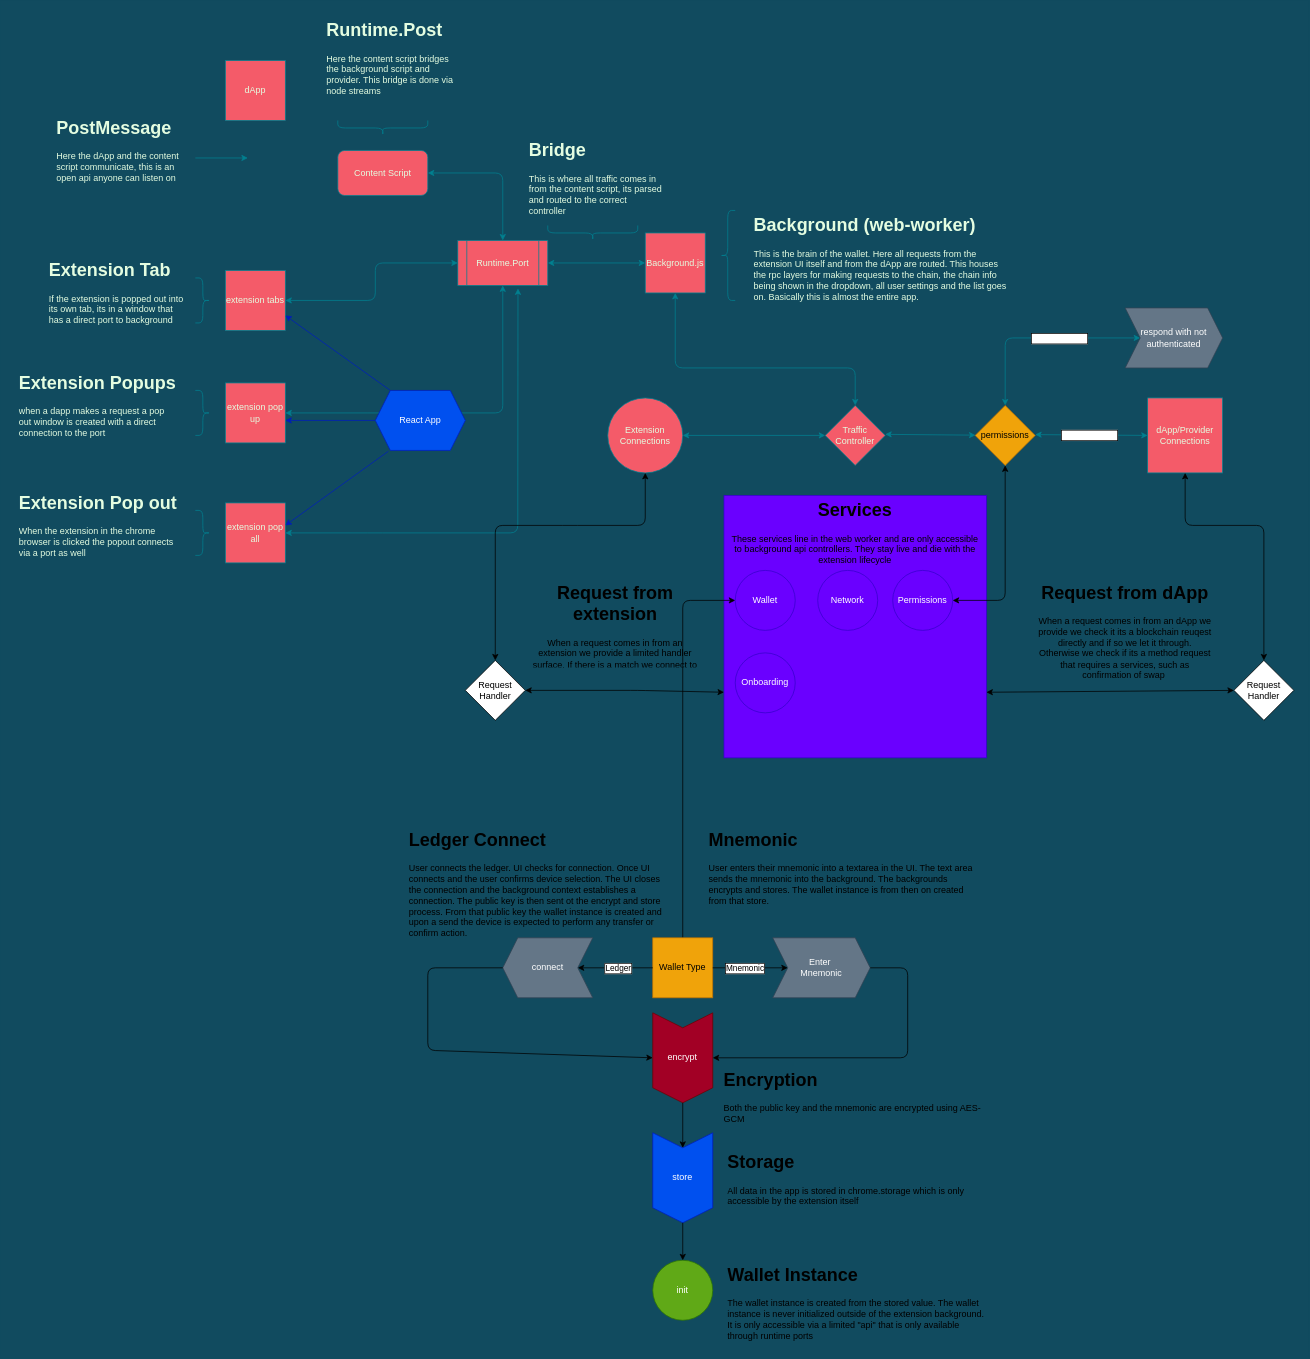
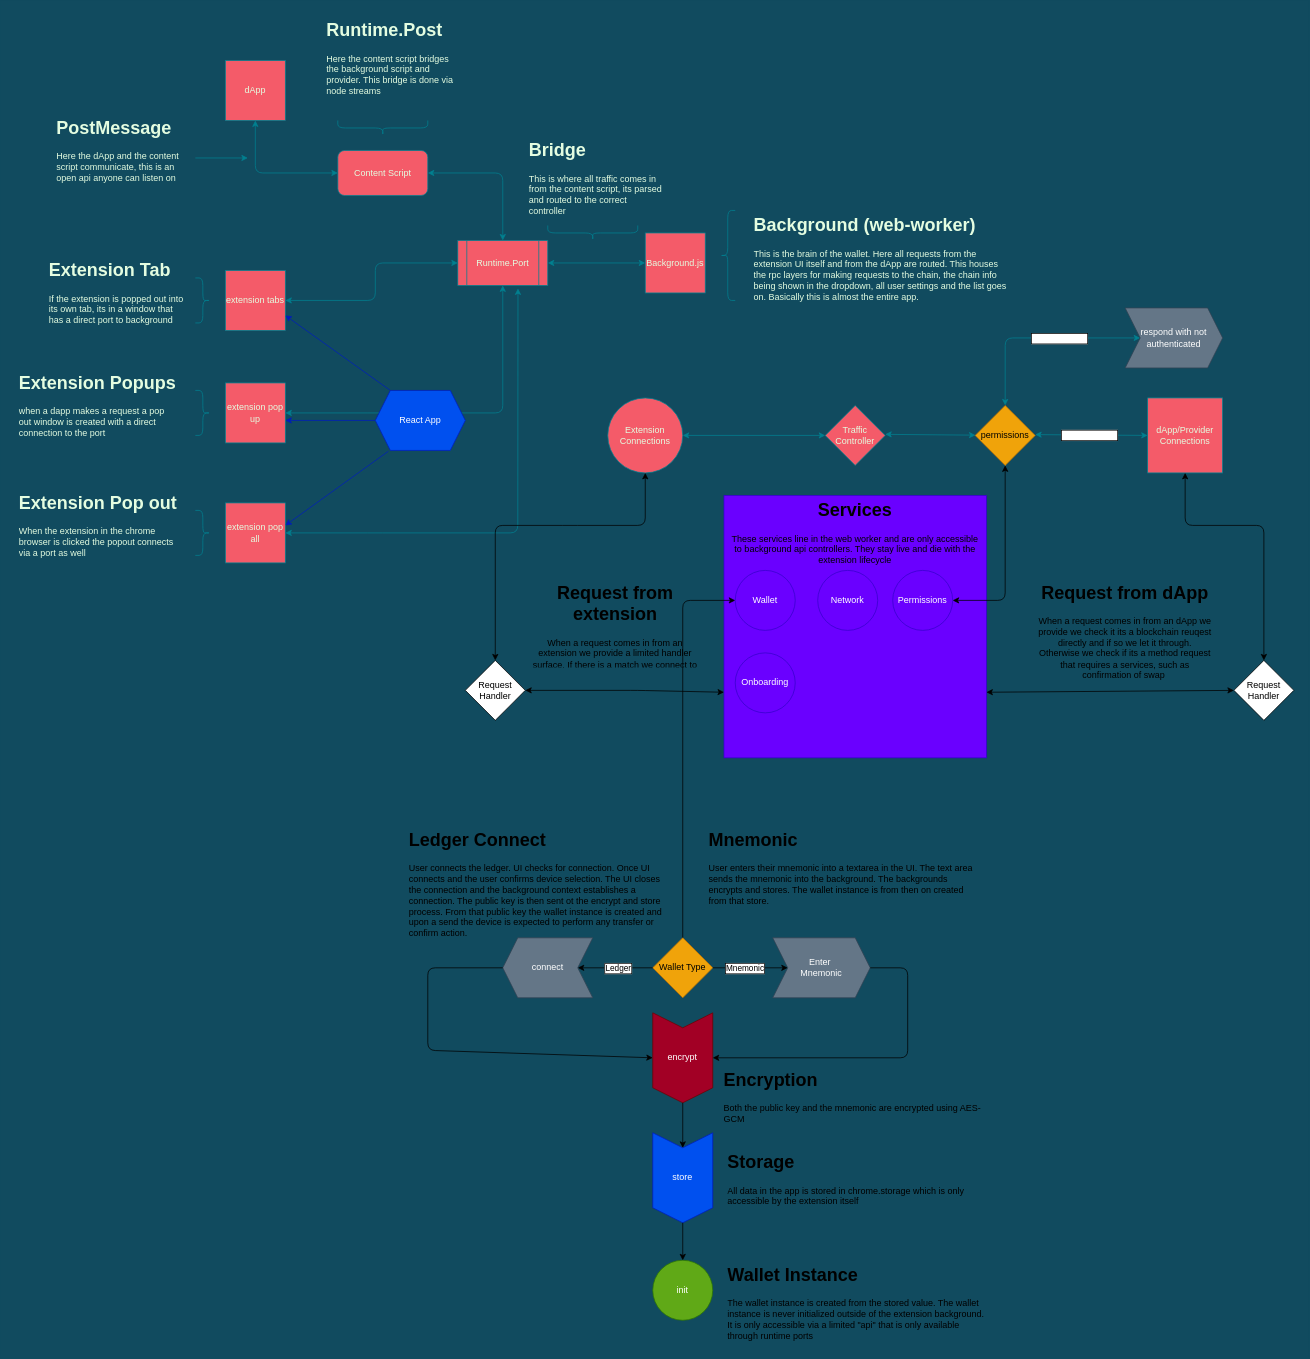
none -> (255, 150)
(675, 334) -> none
(683, 968) -> (683, 968)
